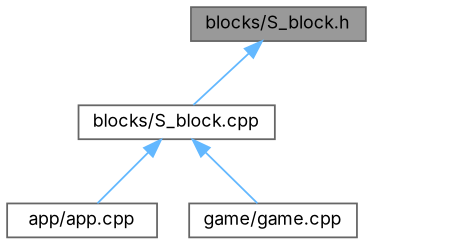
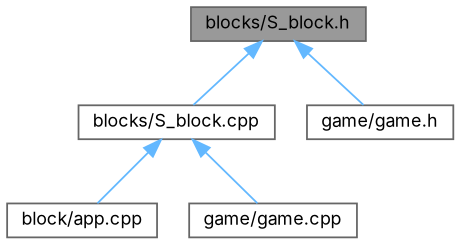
none -> (380, 122)
(82, 220) -> (82, 220)
